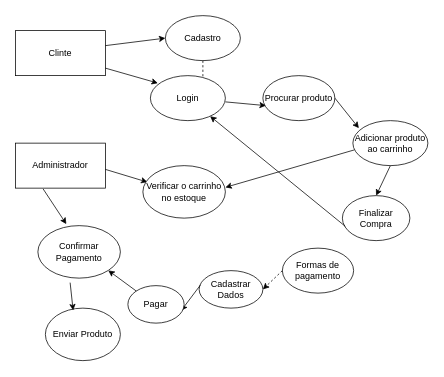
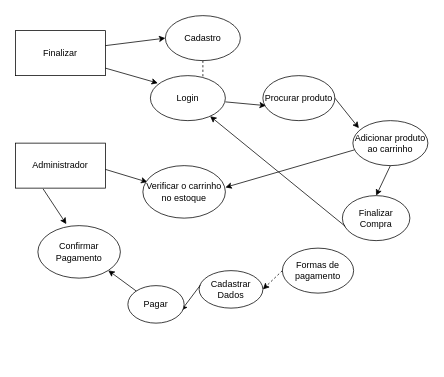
(60, 53) -> (60, 53)
(71, 293) -> none
(83, 334) -> none
